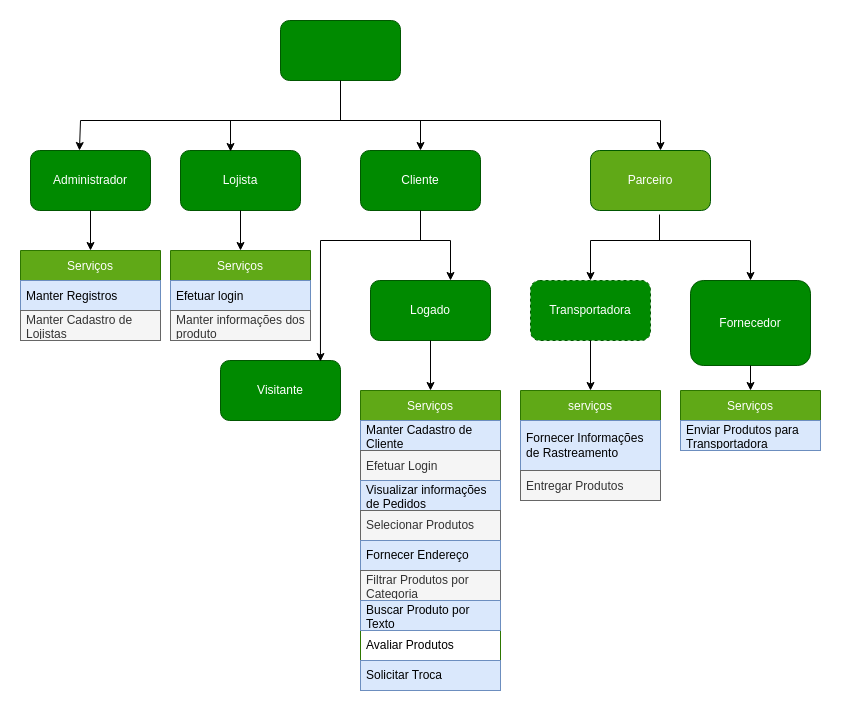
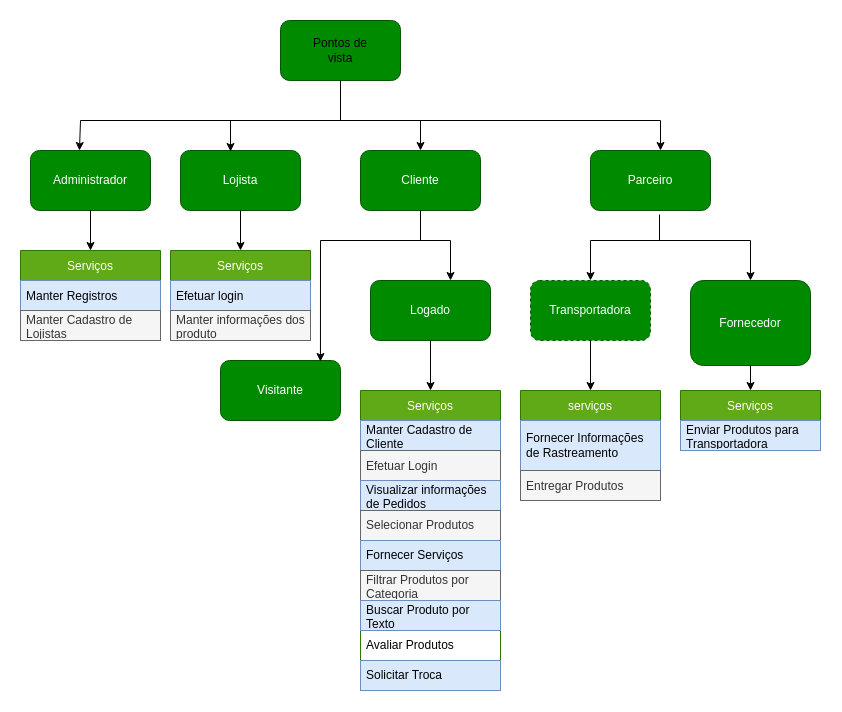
none -> (341, 51)
(651, 181) -> (651, 181)
(422, 556) -> (421, 556)
